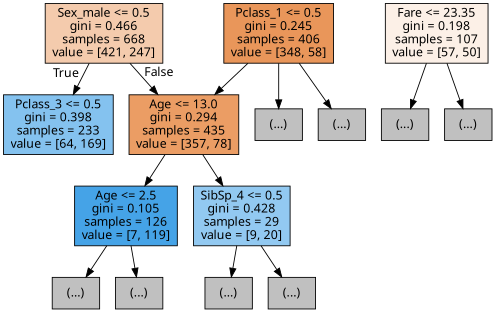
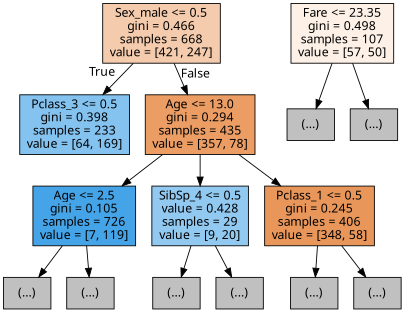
(437, 33) -> (342, 33)
(235, 76) -> (256, 167)
(126, 216) -> (84, 216)
(242, 216) -> (200, 216)
